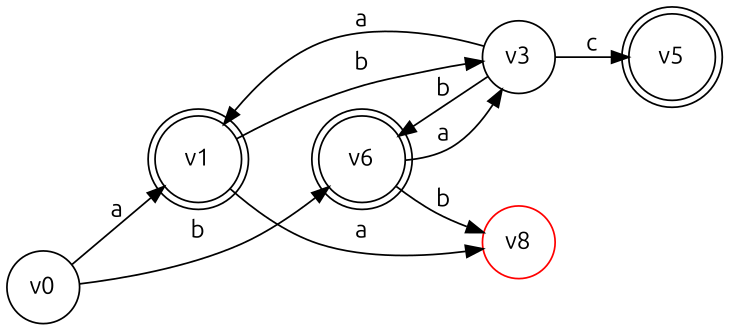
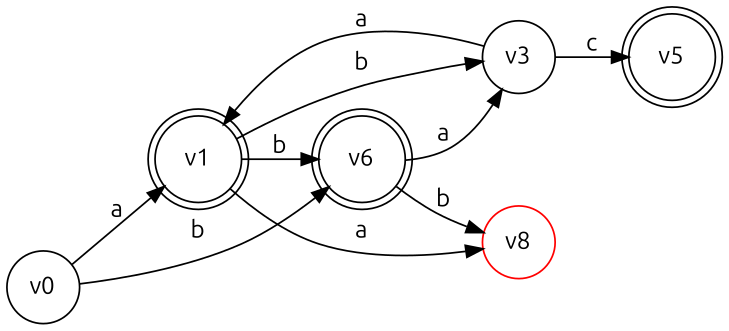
(451, 101) -> (271, 159)
